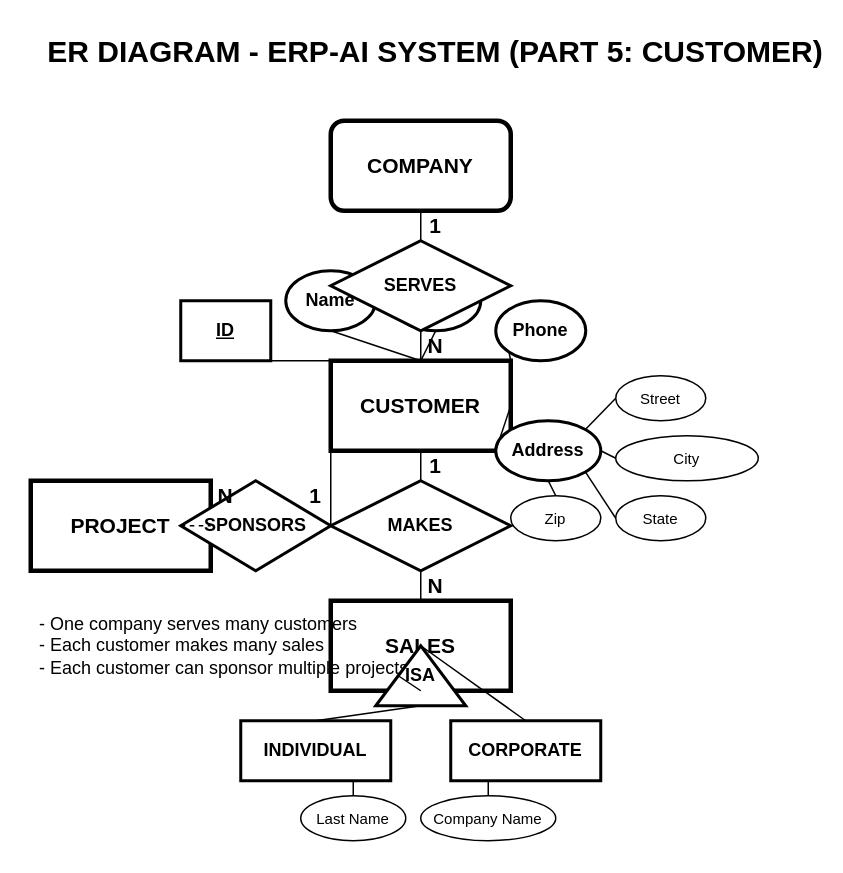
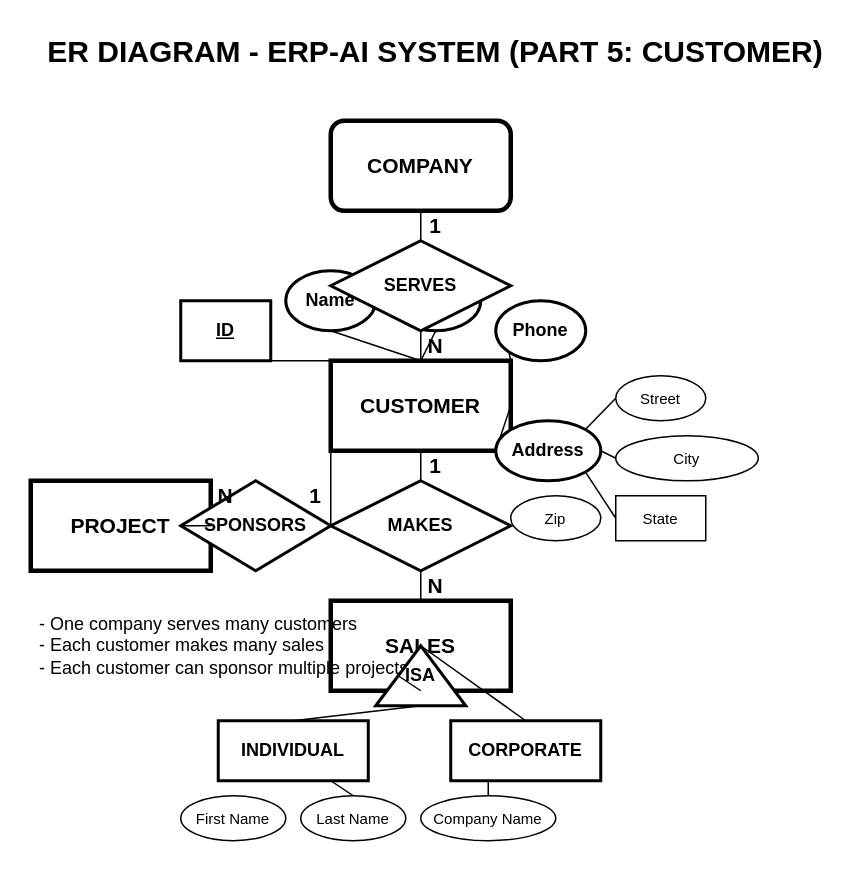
(552, 488) -> none
(661, 518) -> (661, 518)
(196, 526) -> (196, 526)
(316, 751) -> (293, 751)
none -> (233, 818)
